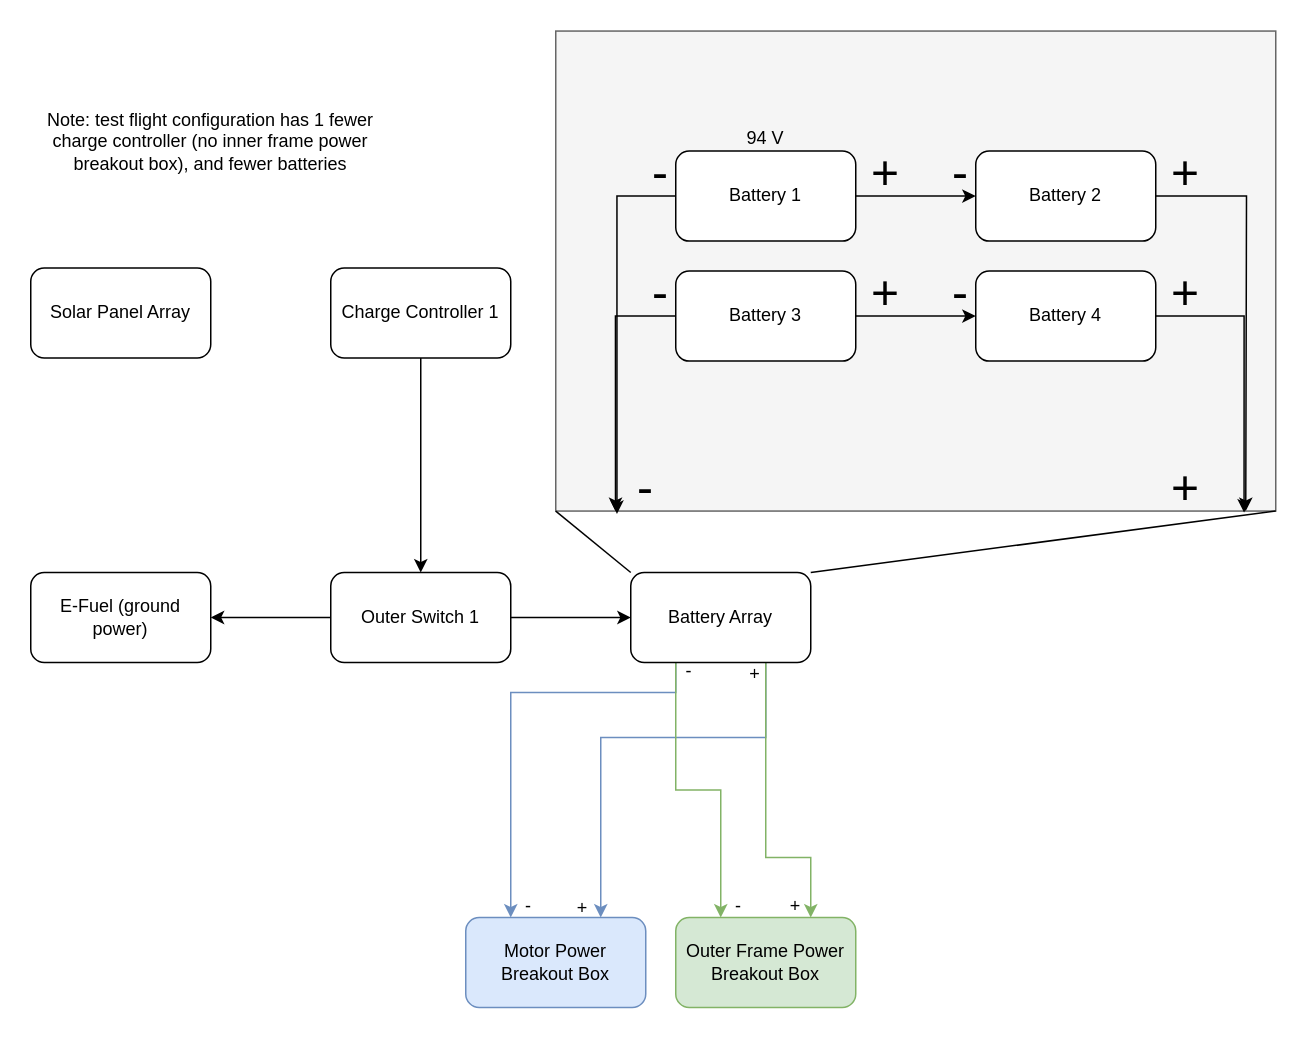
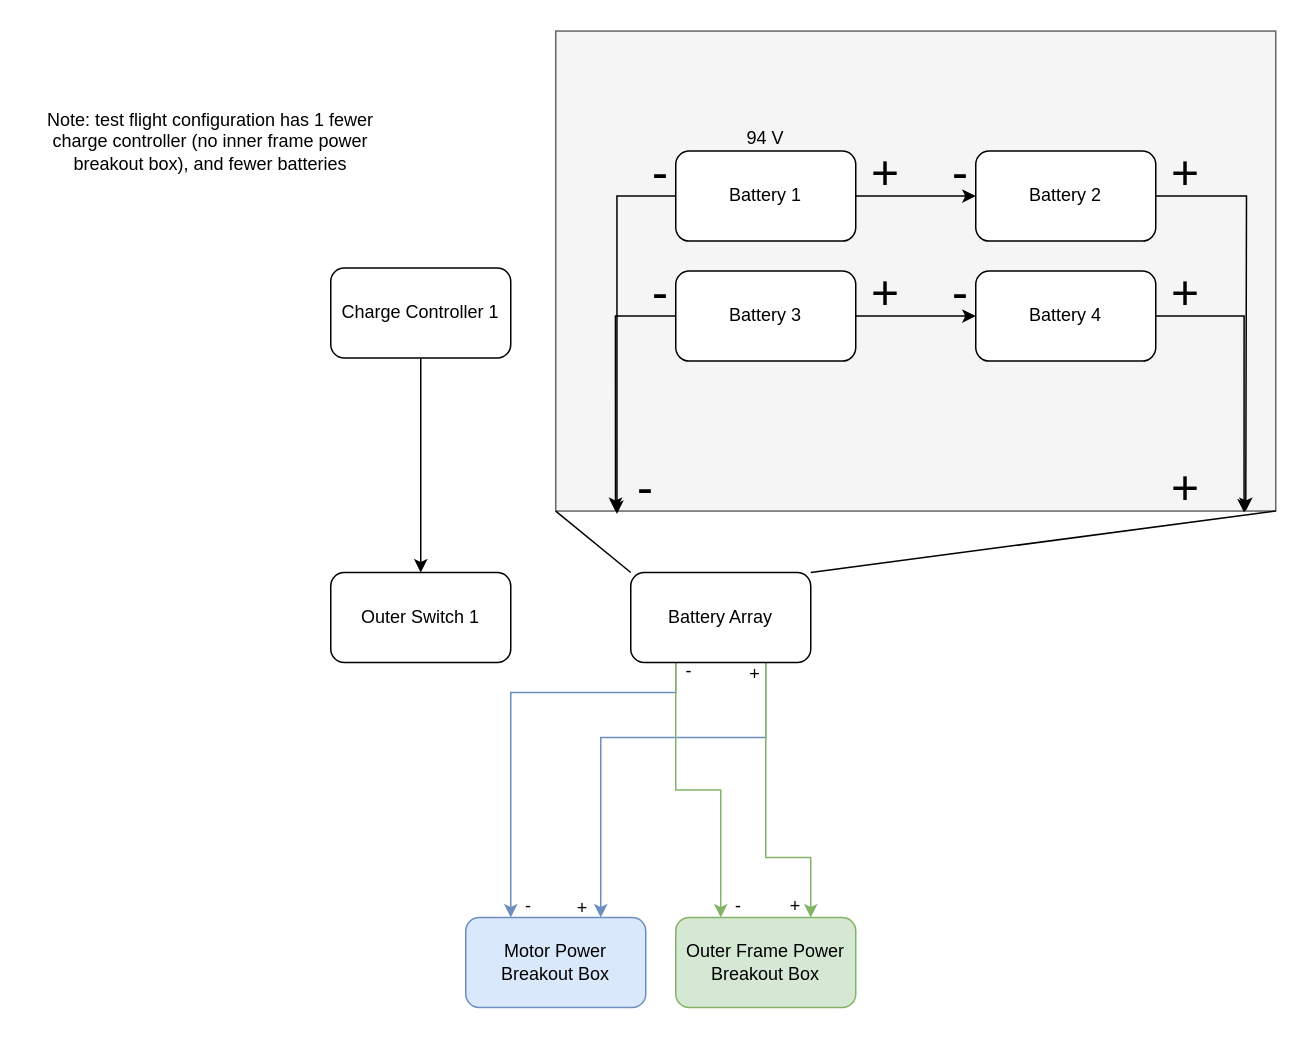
(121, 313) -> none
(121, 617) -> none
(276, 617) -> none
(566, 617) -> none
